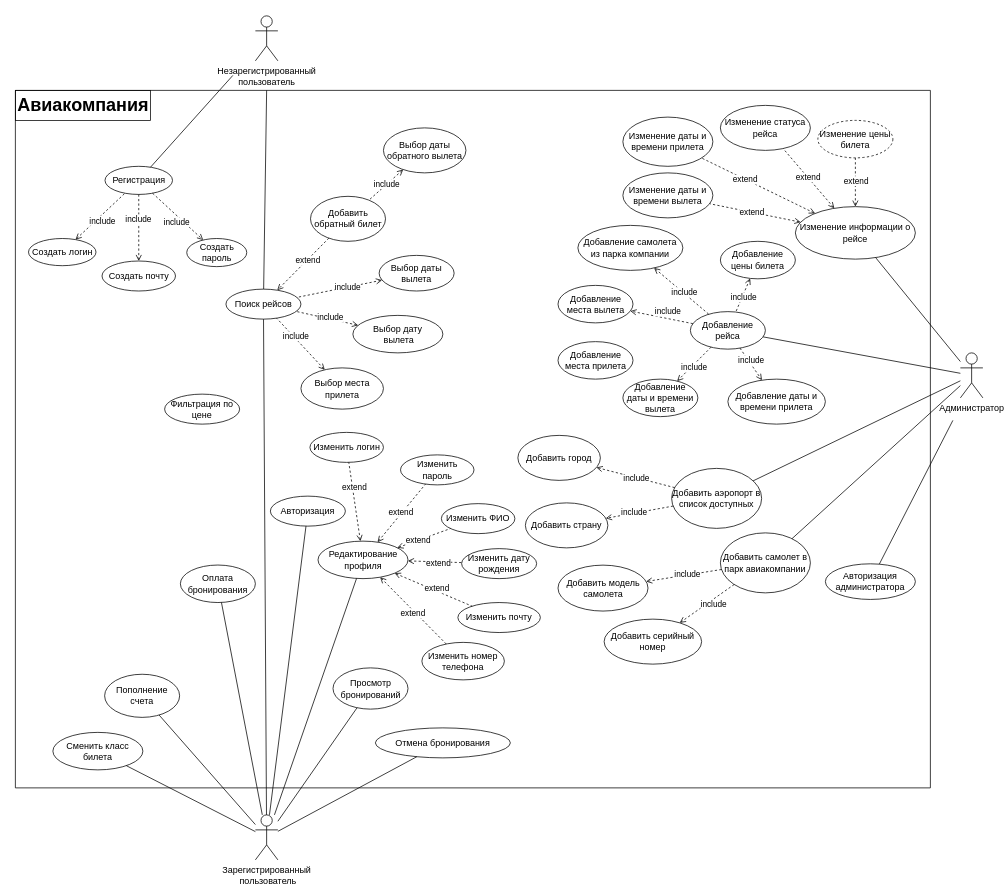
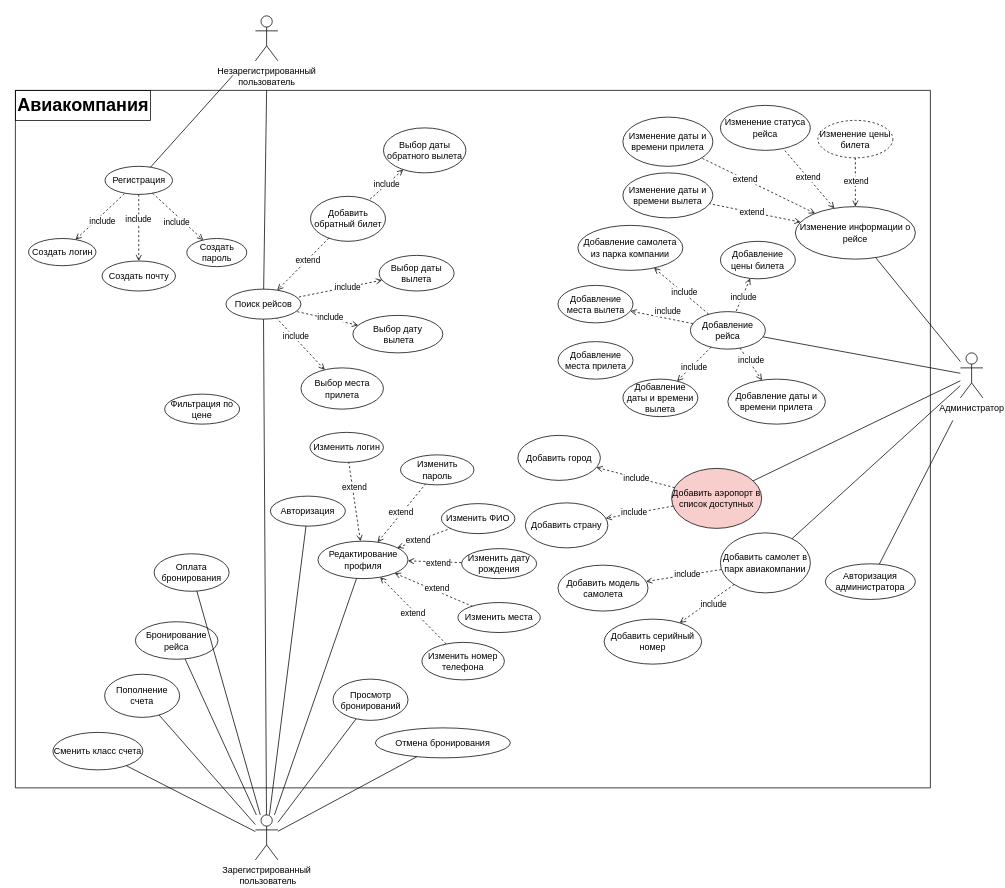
(717, 498) -> (717, 498)
(218, 584) -> (192, 573)
(499, 618) -> (499, 618)
none -> (177, 641)
(371, 689) -> (371, 700)
none -> (220, 736)
(98, 751) -> (98, 751)
